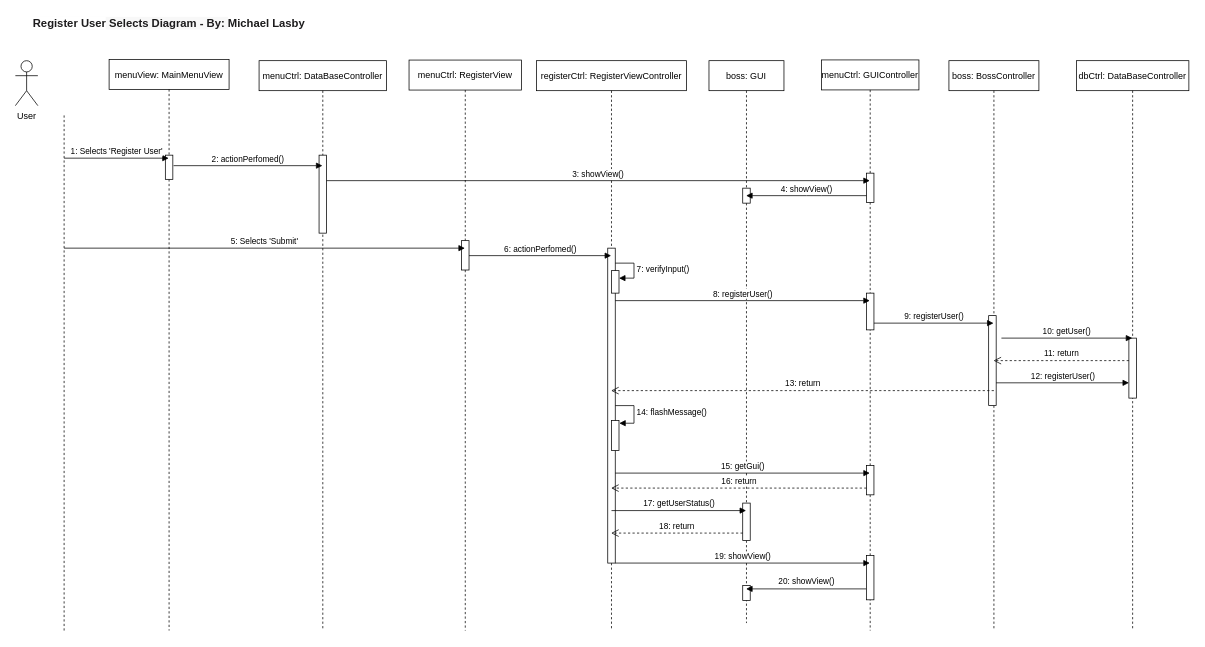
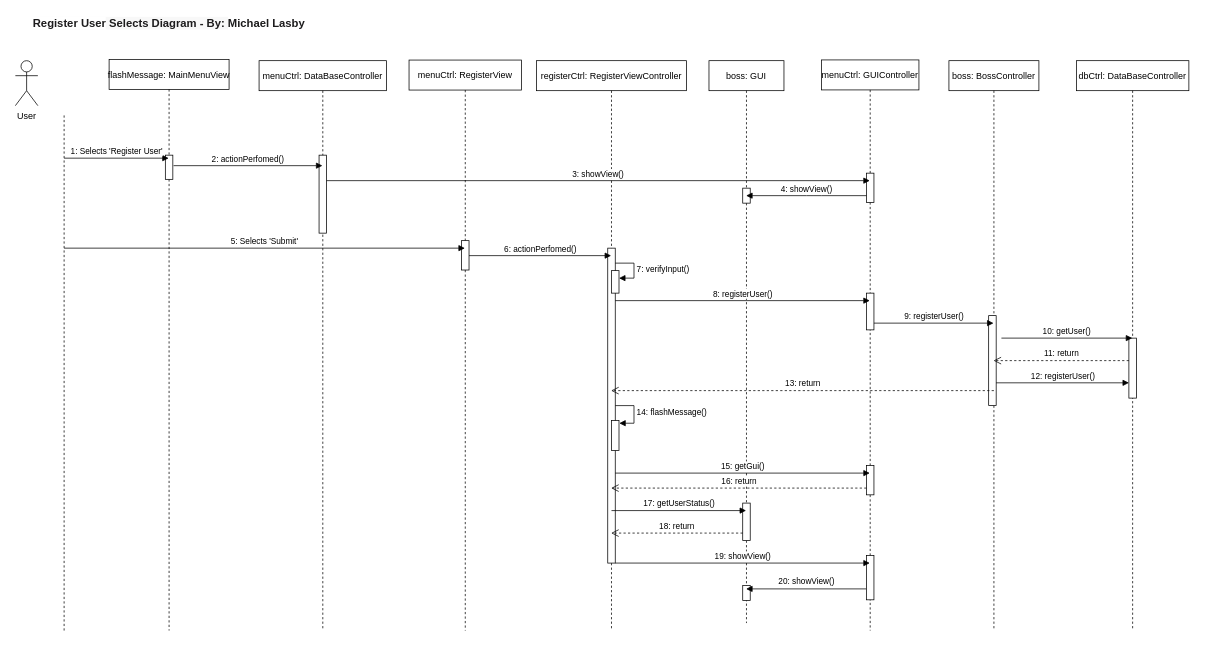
(169, 74) -> (169, 74)
